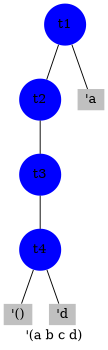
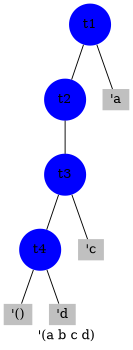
none -> (91, 250)
